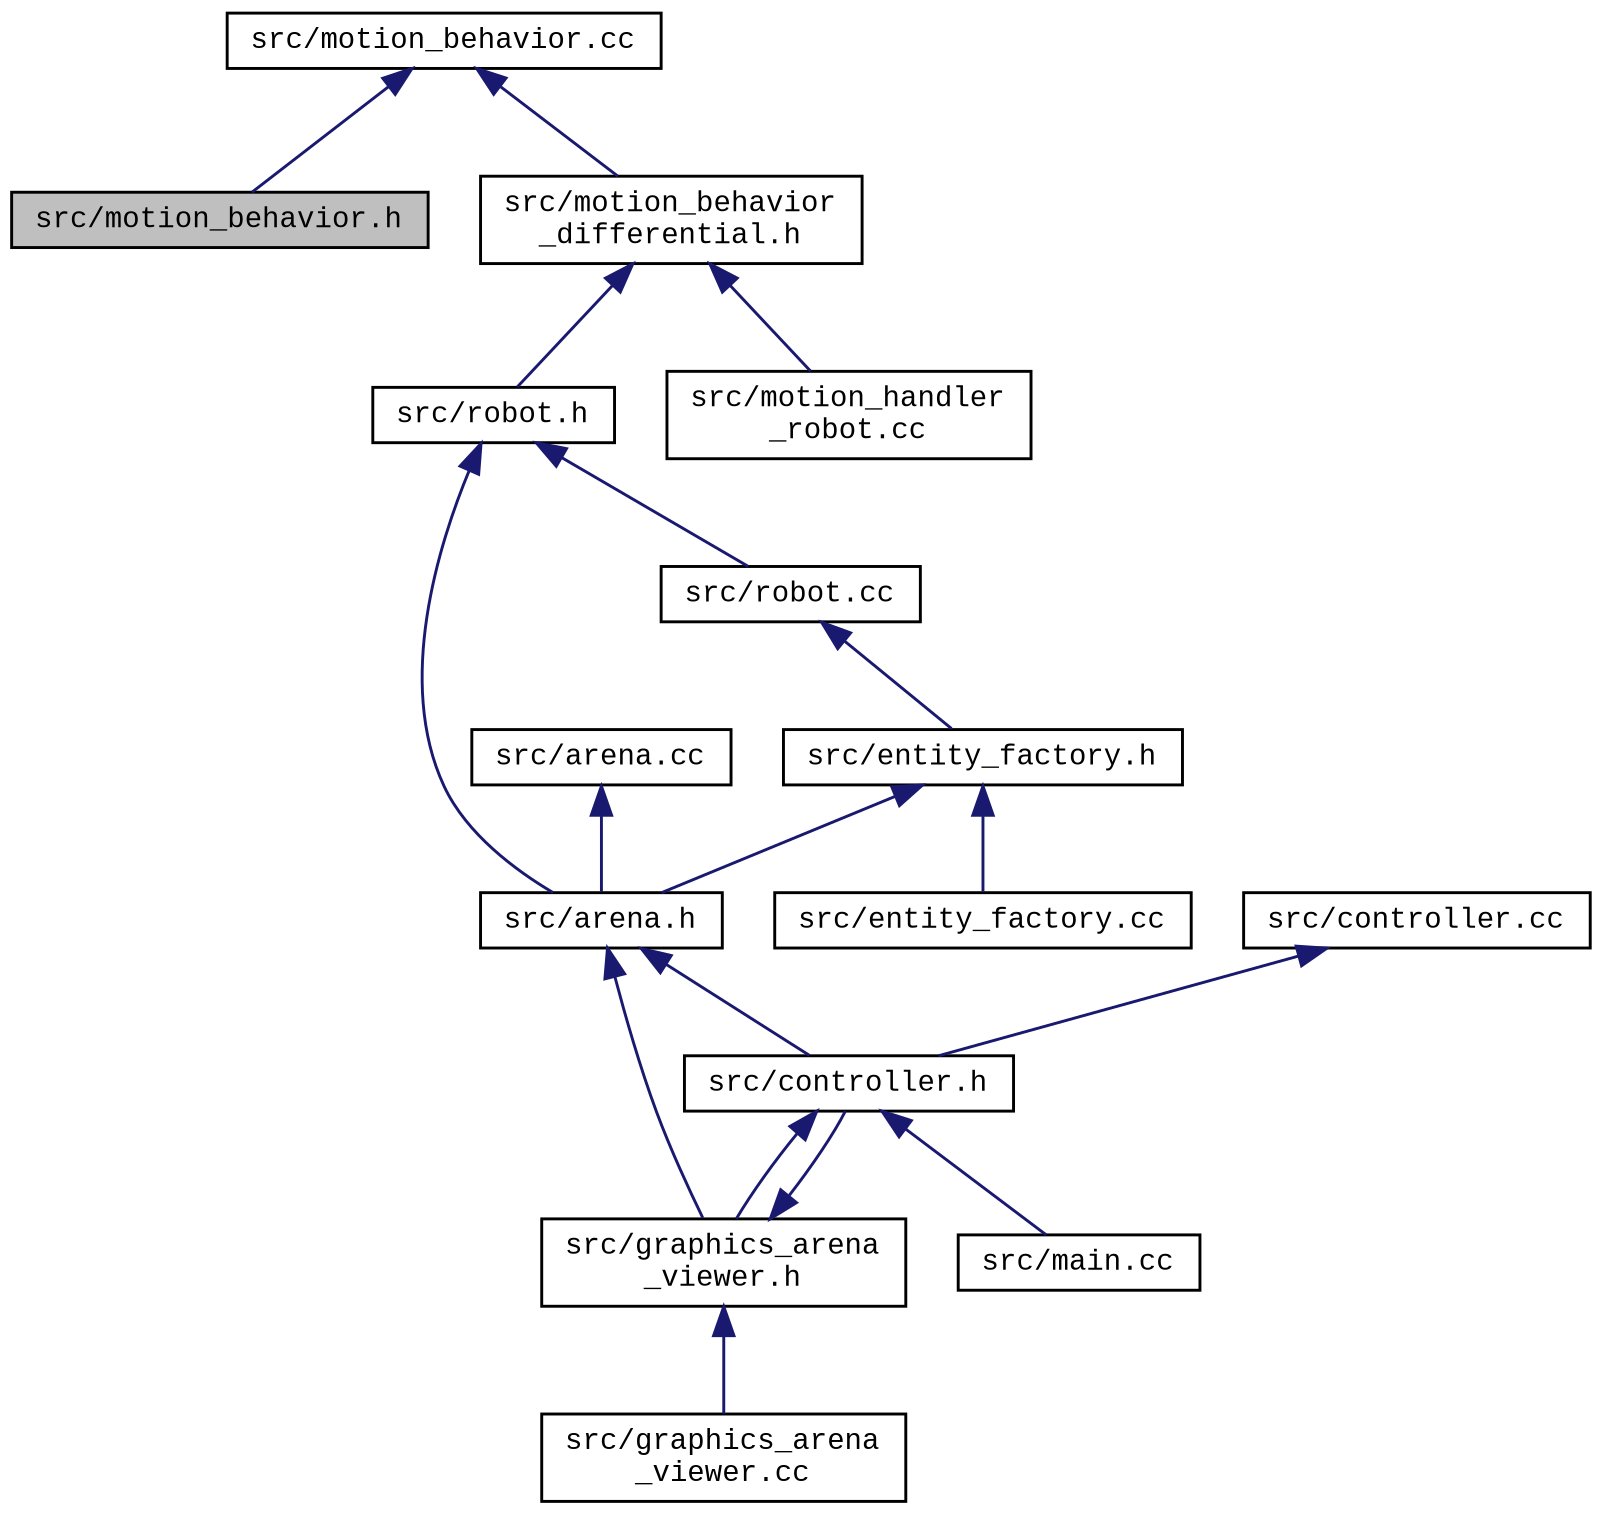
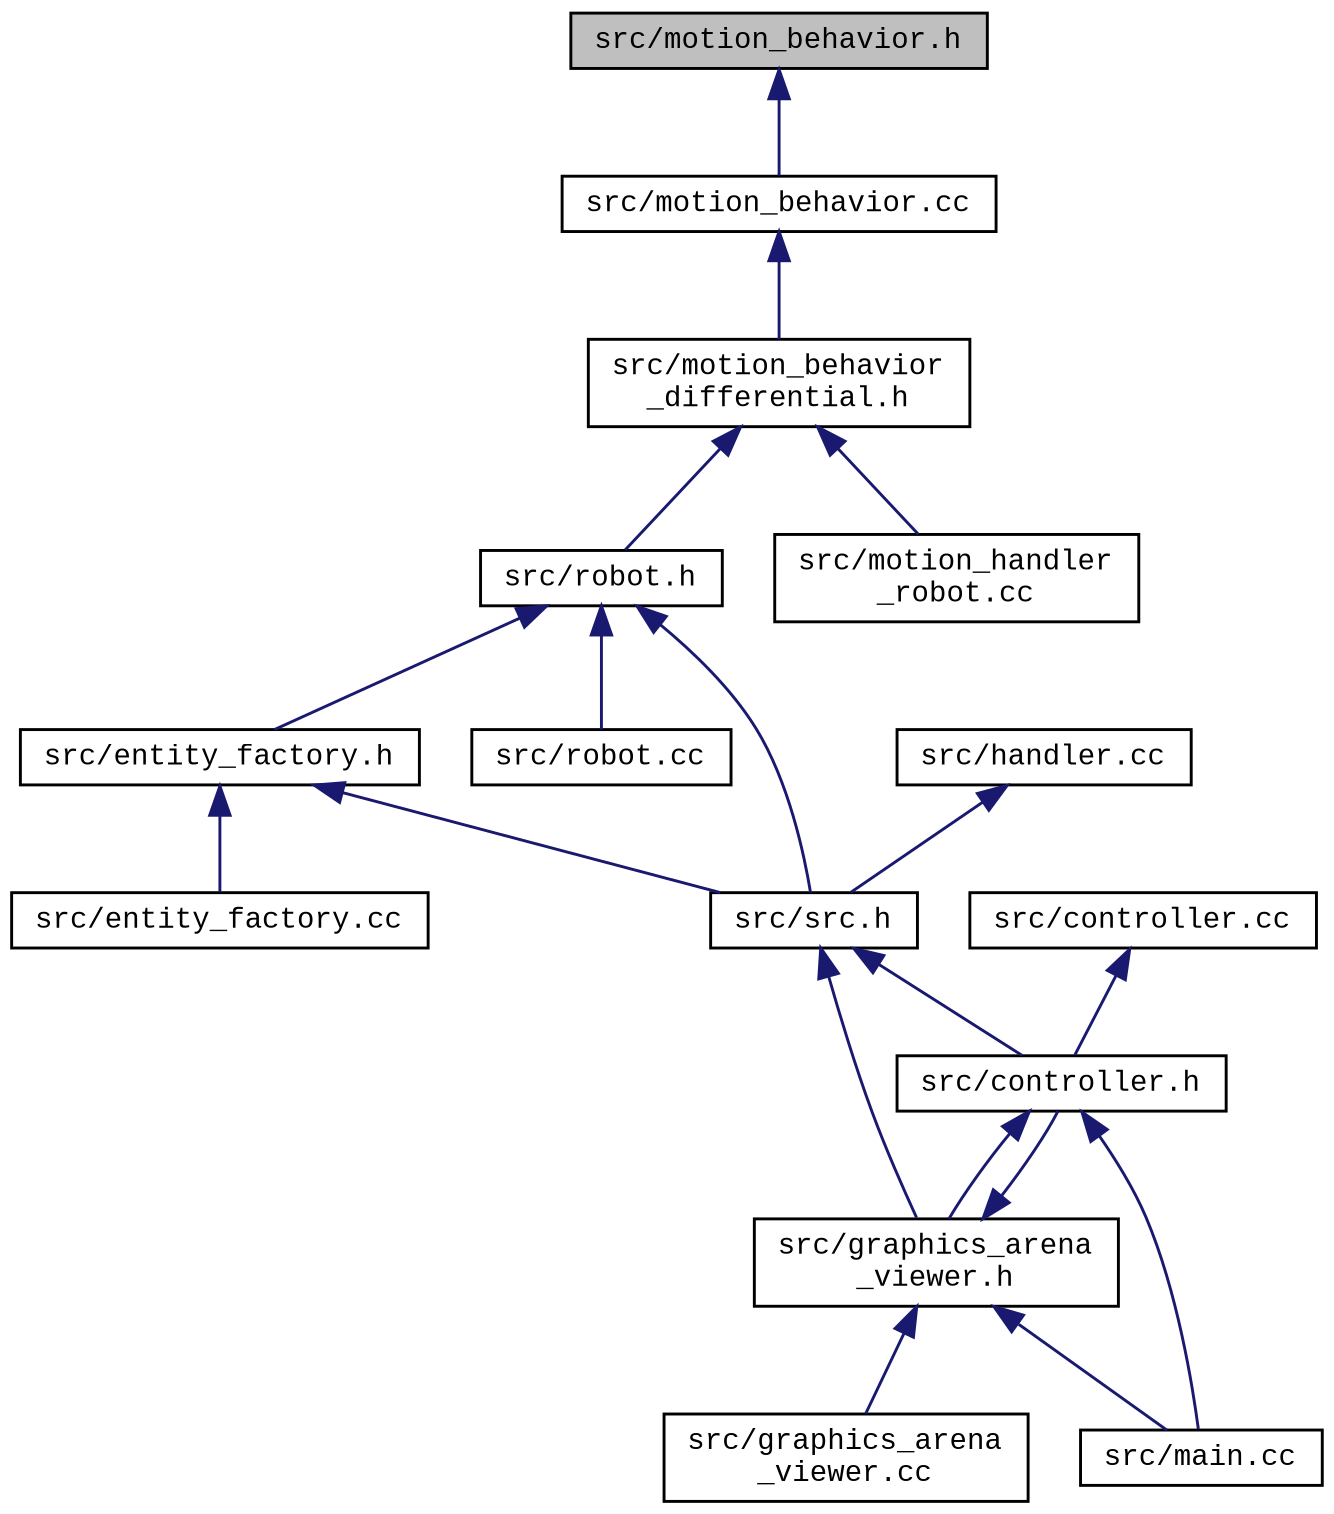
(320, 139) -> (779, 138)
(898, 685) -> (397, 674)
(601, 757) -> (1044, 757)
(601, 920) -> (814, 920)
none -> (1093, 1377)
